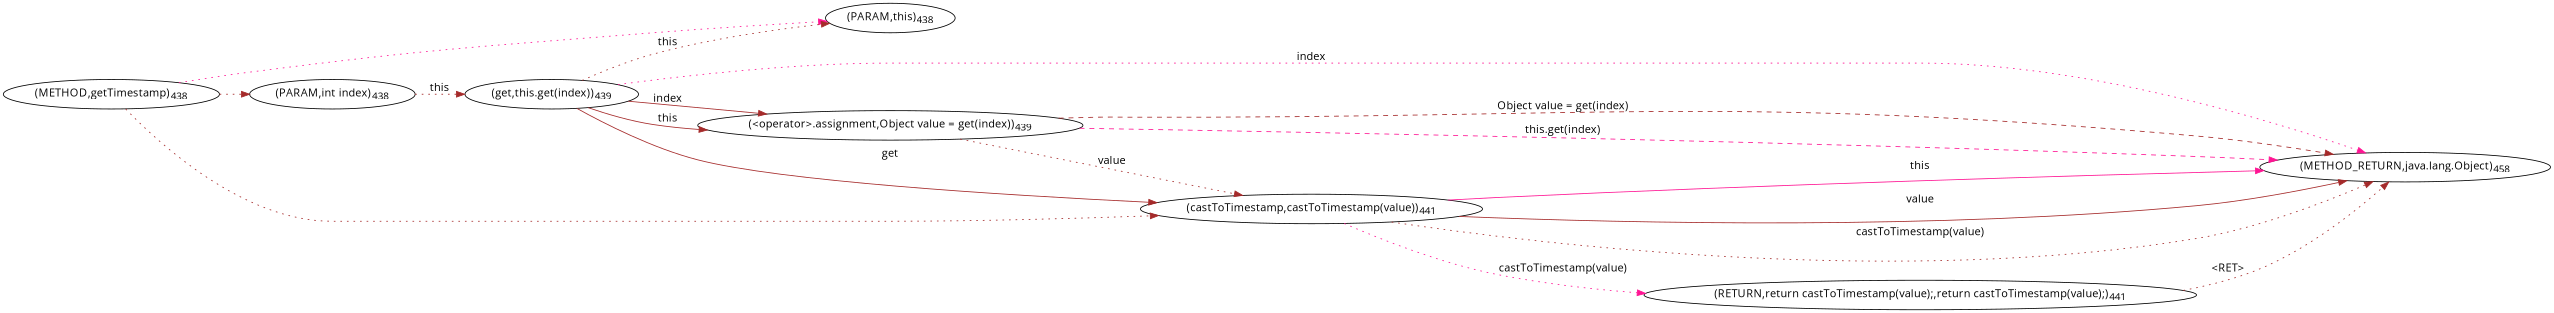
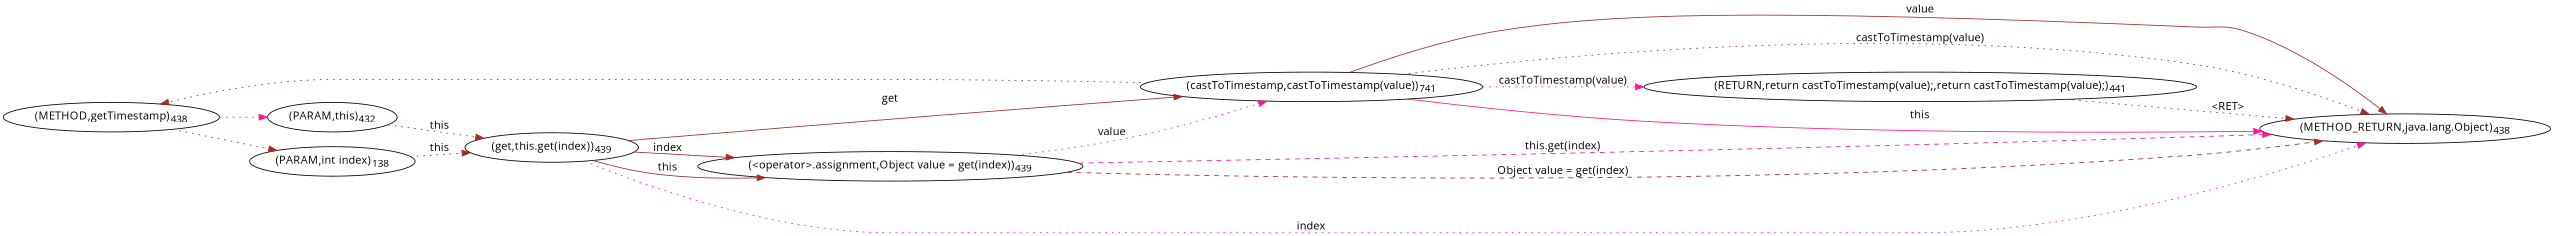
(925, 17) -> (367, 116)
(699, 43) -> (432, 131)
(381, 93) -> (381, 160)
(1097, 166) -> (1139, 136)
(2502, 166) -> (2502, 127)
(1428, 208) -> (1428, 86)
(621, 221) -> (657, 79)
